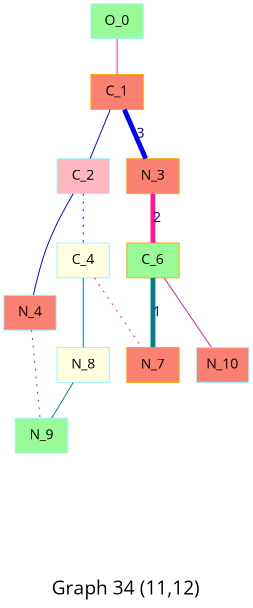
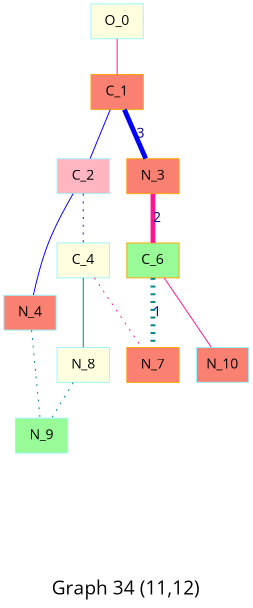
(117, 21) -> (117, 21)
(153, 313) -> (153, 313)
(62, 400) -> (62, 400)
